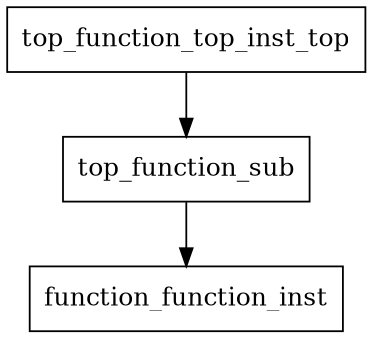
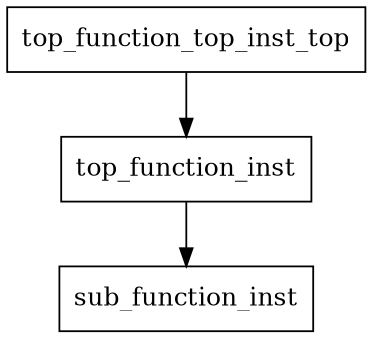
(186, 169) -> (186, 169)
(186, 299) -> (186, 299)
